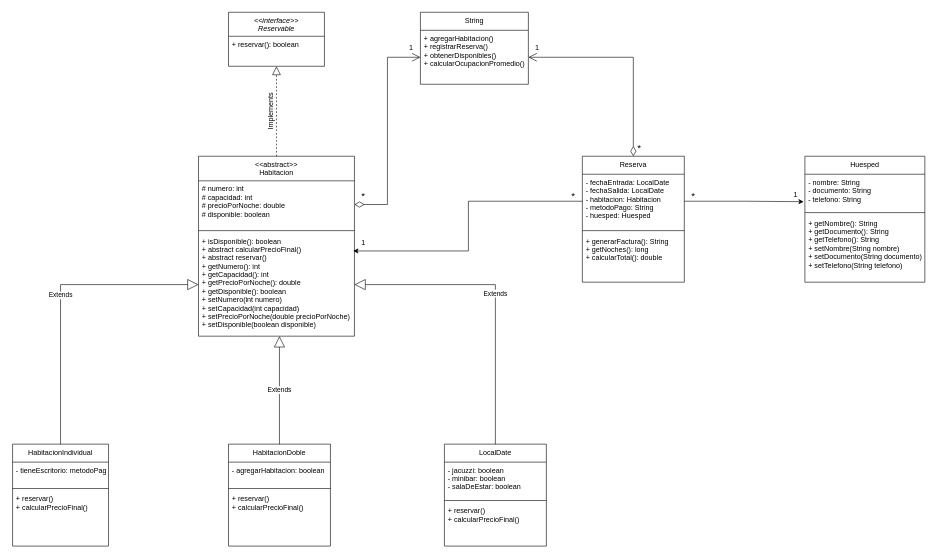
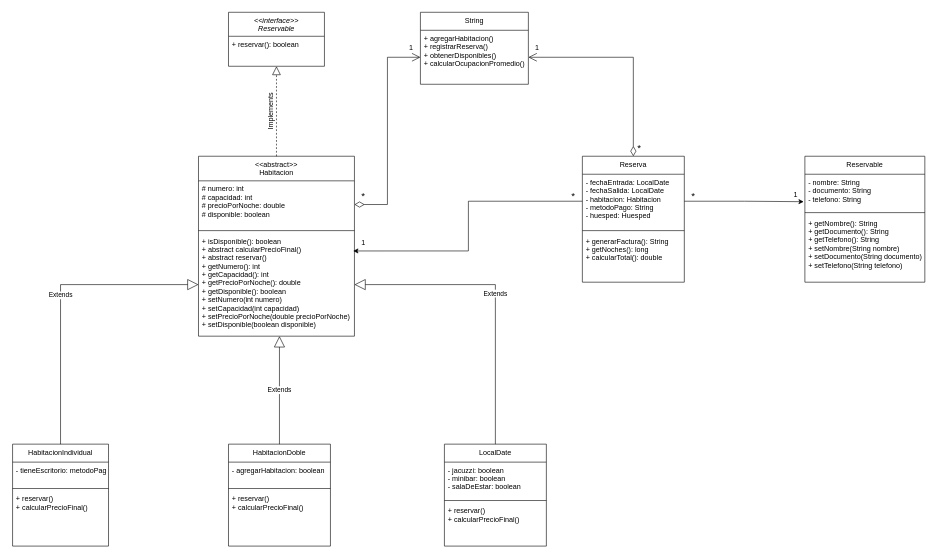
(865, 164) -> (865, 164)
